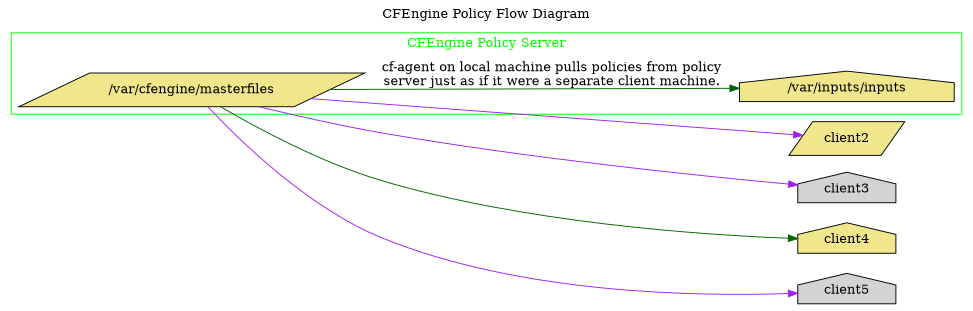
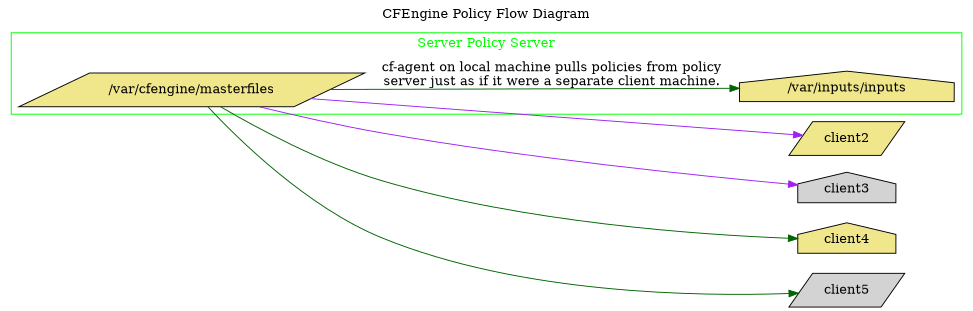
(487, 44) -> (487, 44)
(474, 266) -> (475, 267)
(847, 290) -> (847, 290)
